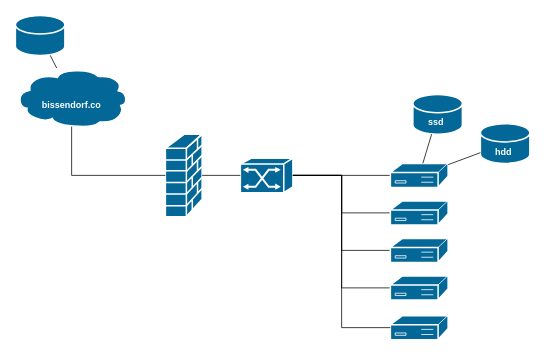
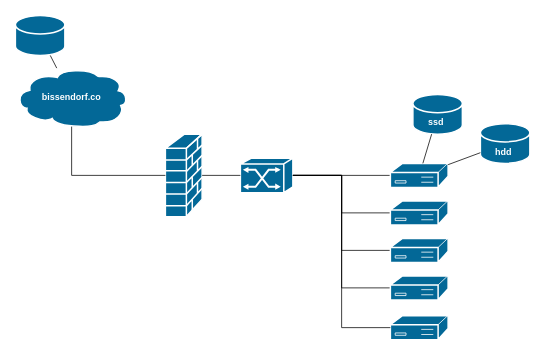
(72, 105) -> (72, 97)
